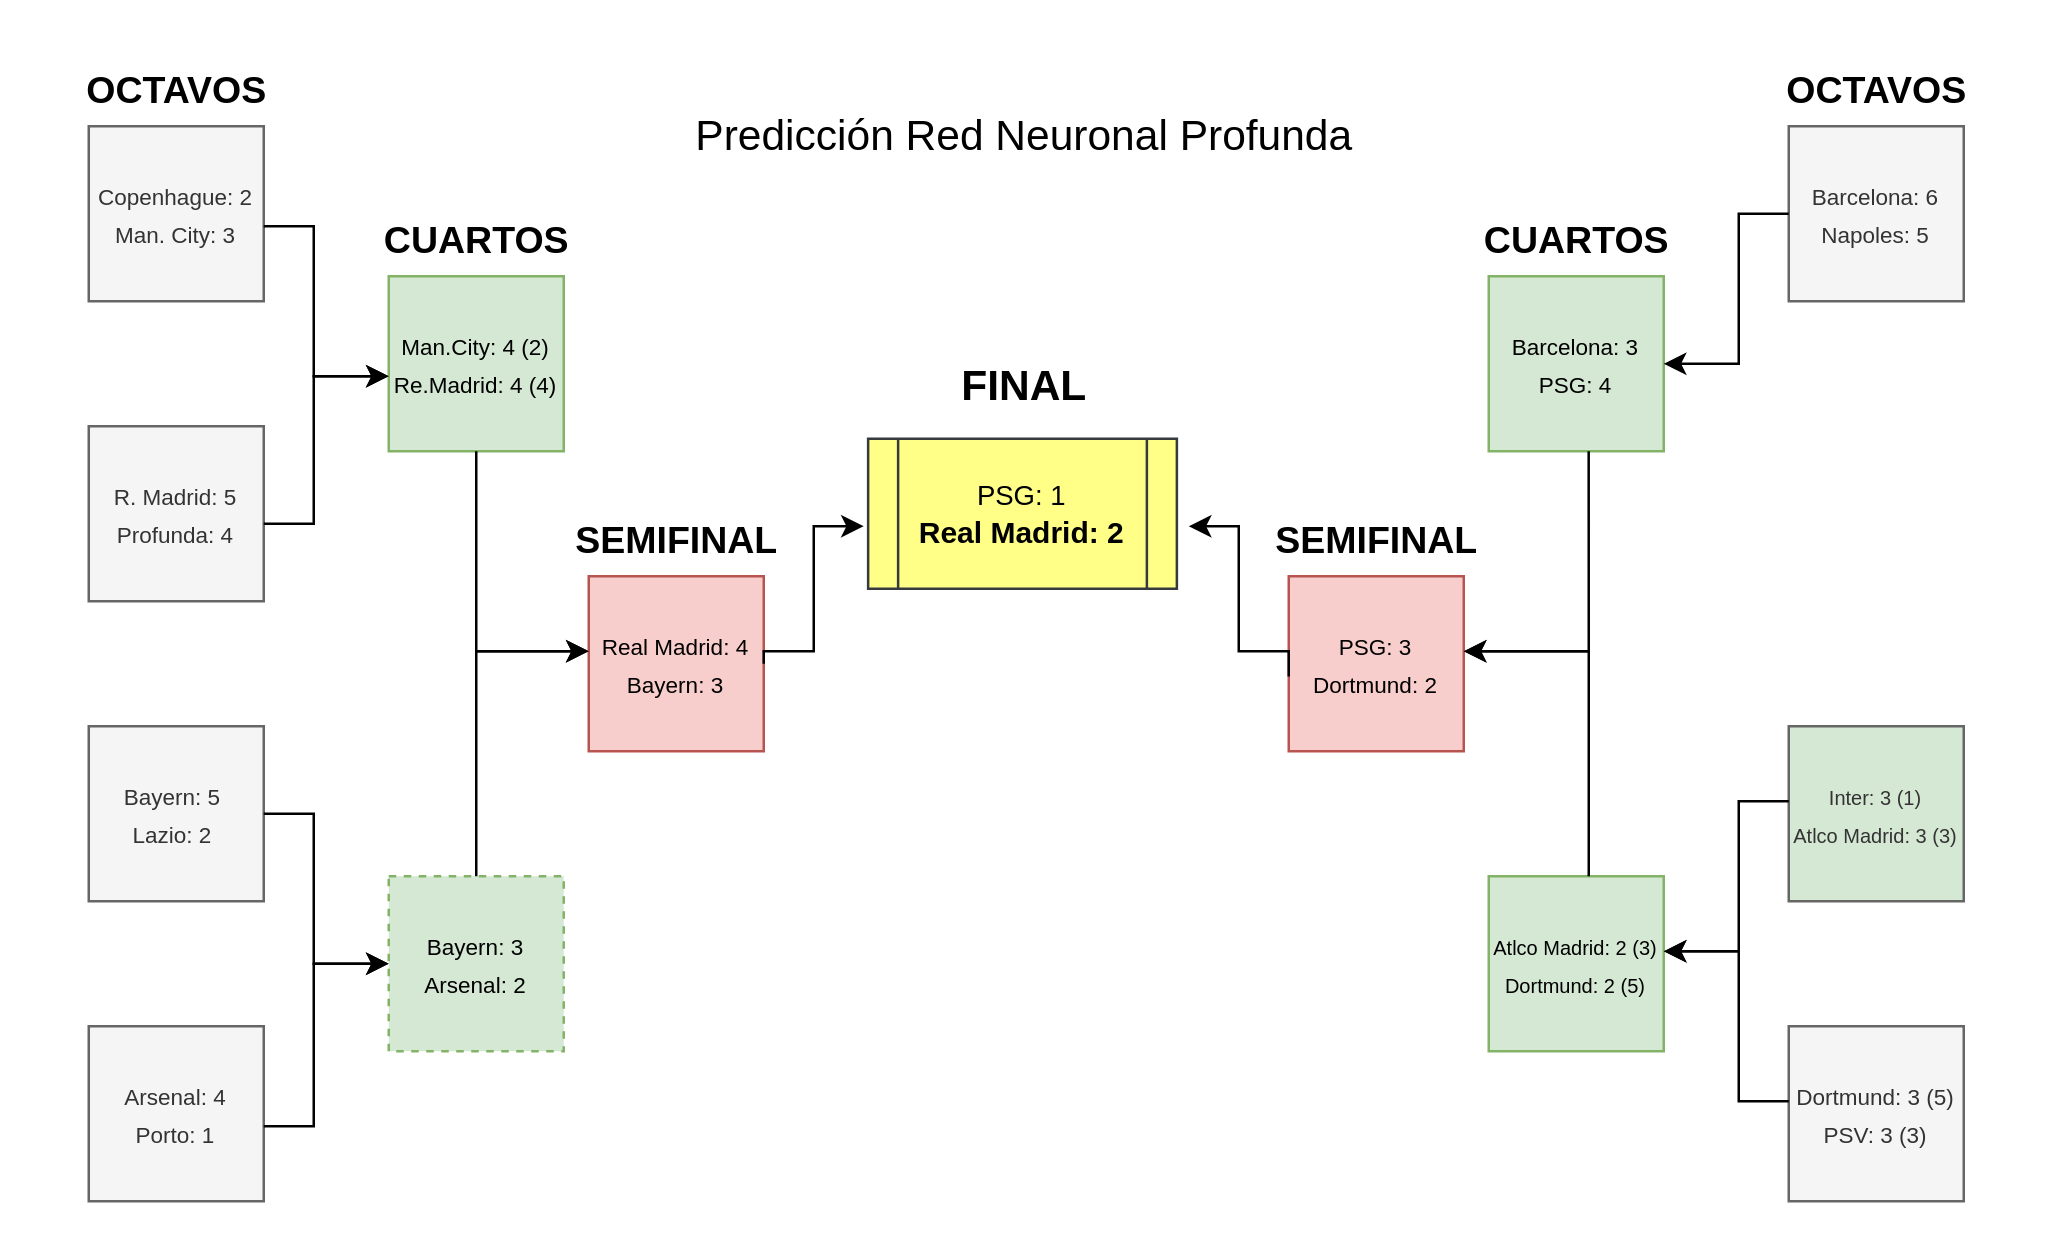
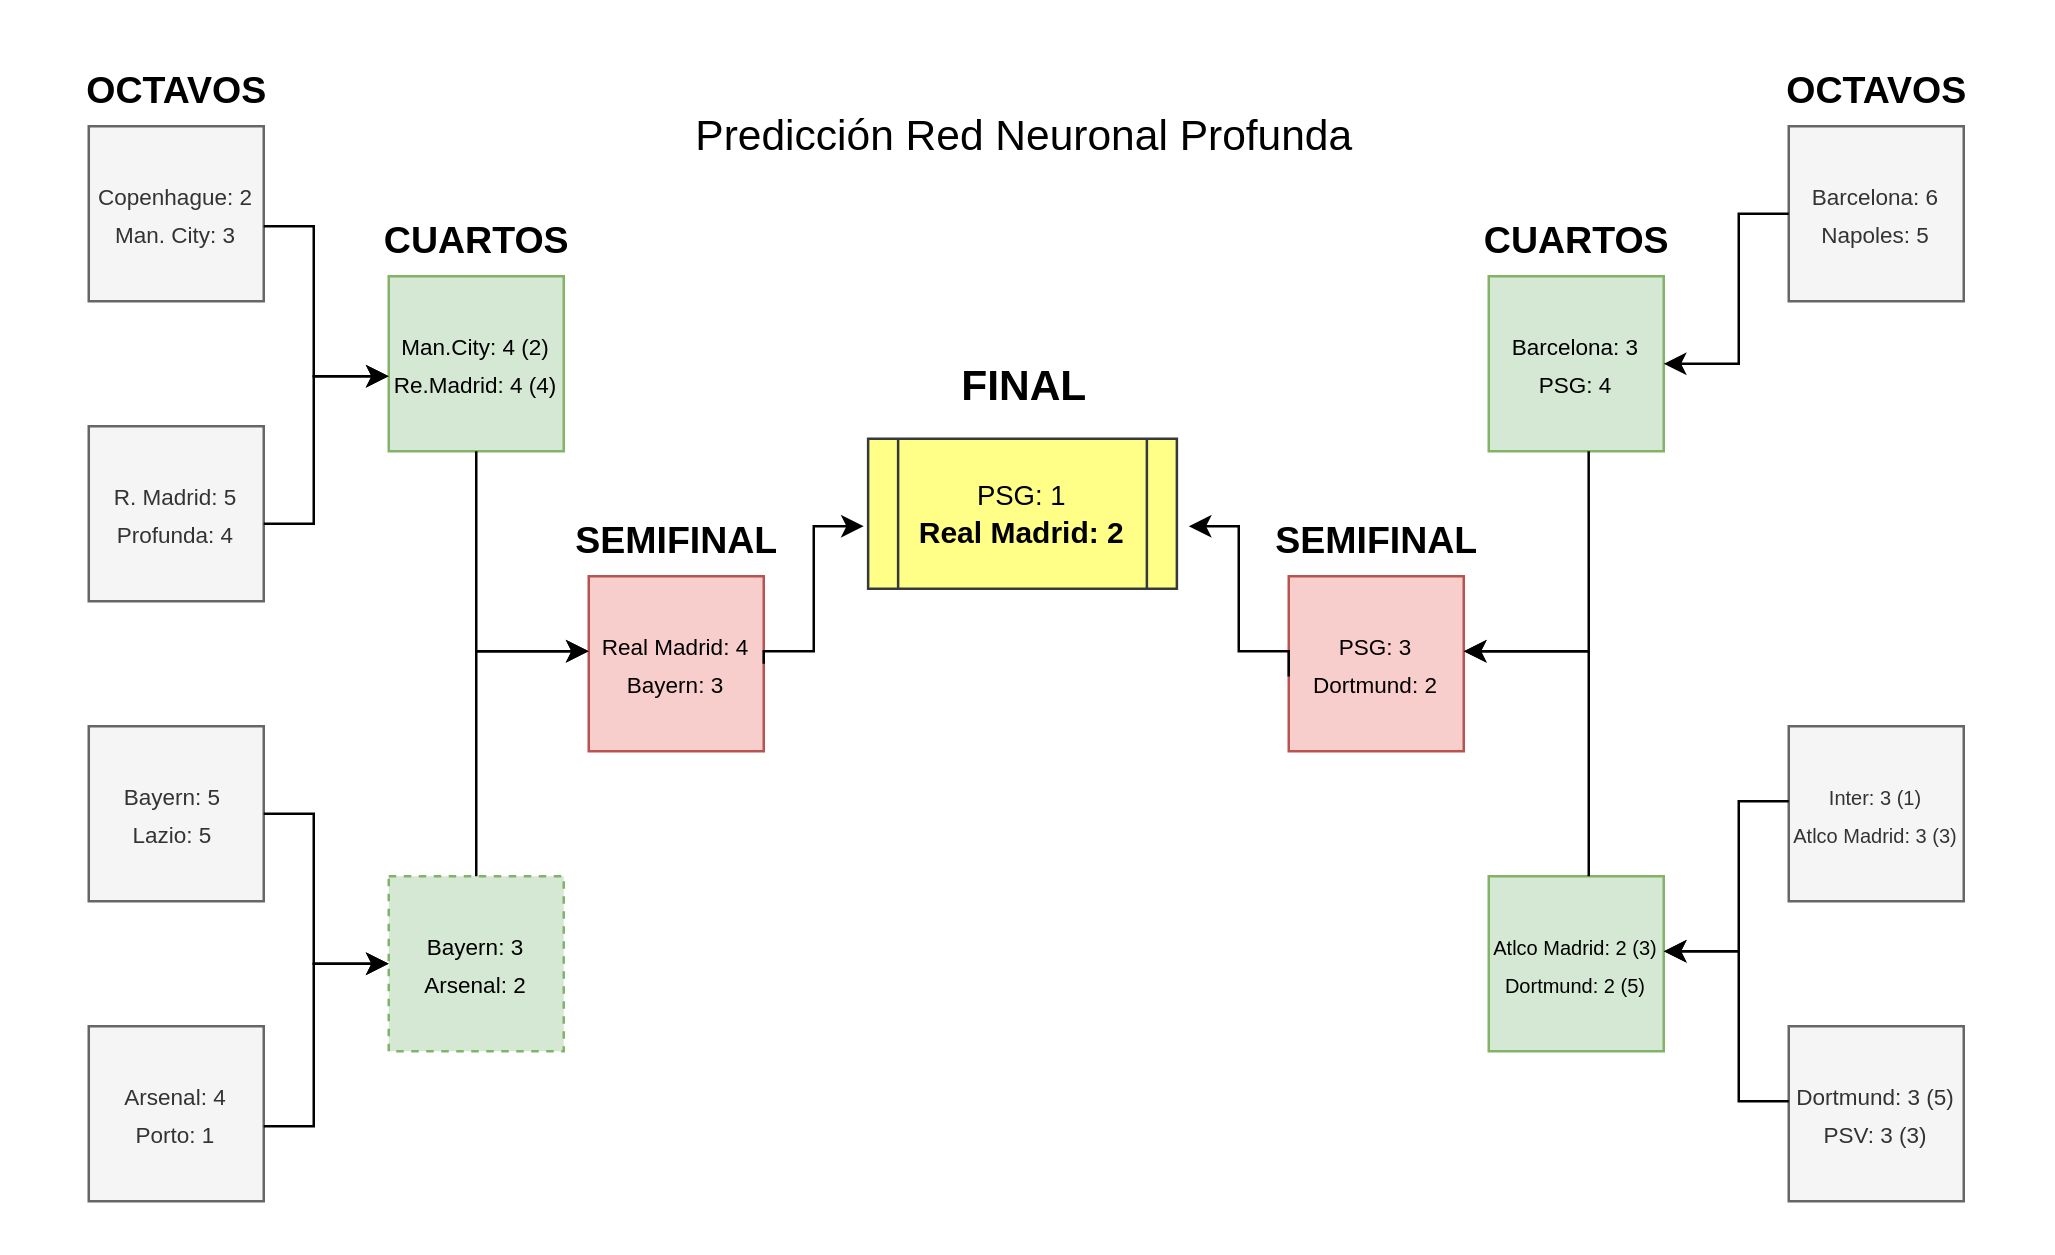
(176, 814) -> (176, 814)
(1876, 814) -> (1876, 814)
